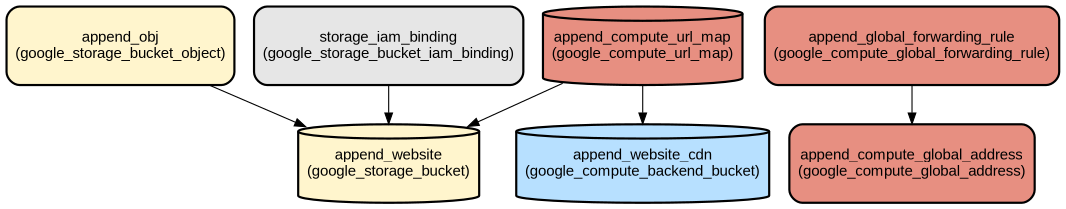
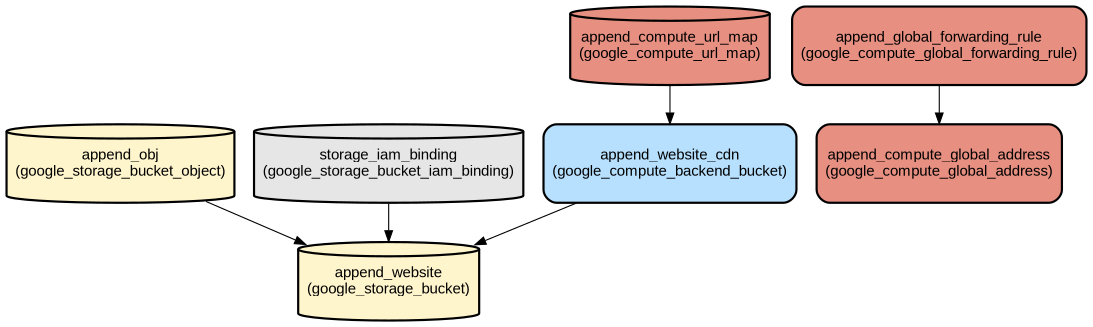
(120, 46) -> (120, 164)
(389, 46) -> (389, 164)
(520, 103) -> (531, 222)
(643, 164) -> (670, 164)
